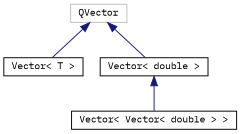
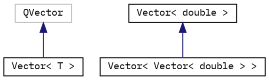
(130, 43) -> none
